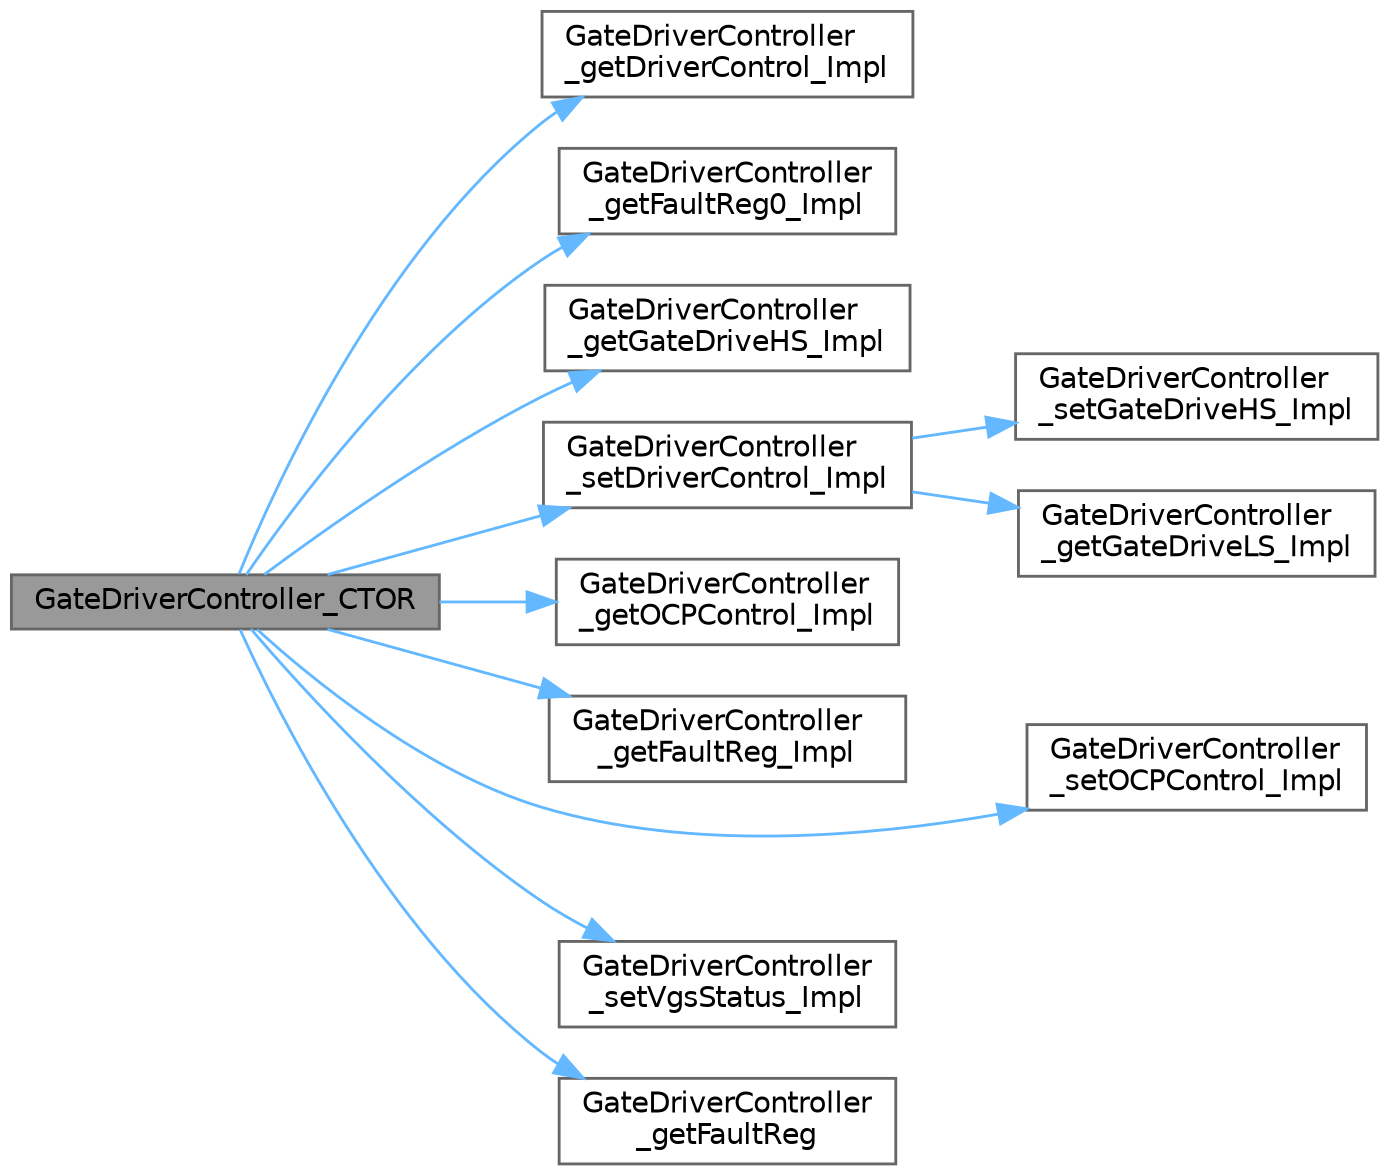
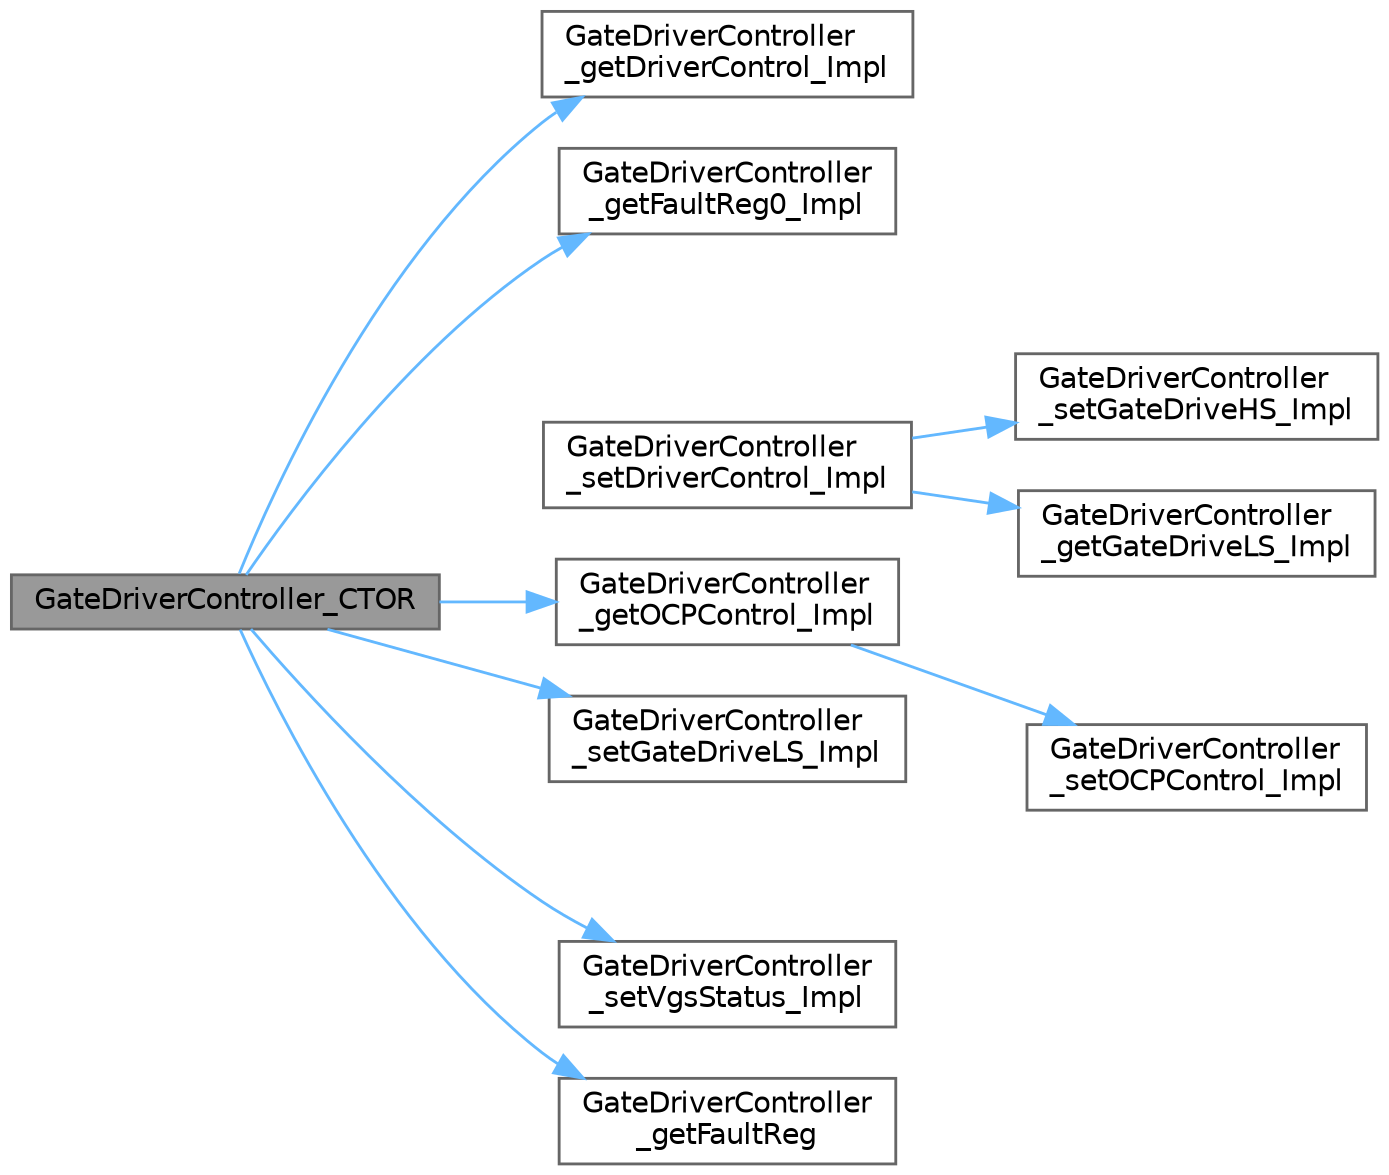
(727, 328) -> none
(434, 545) -> none
(727, 739) -> (727, 739)
(601, 822) -> (949, 680)
